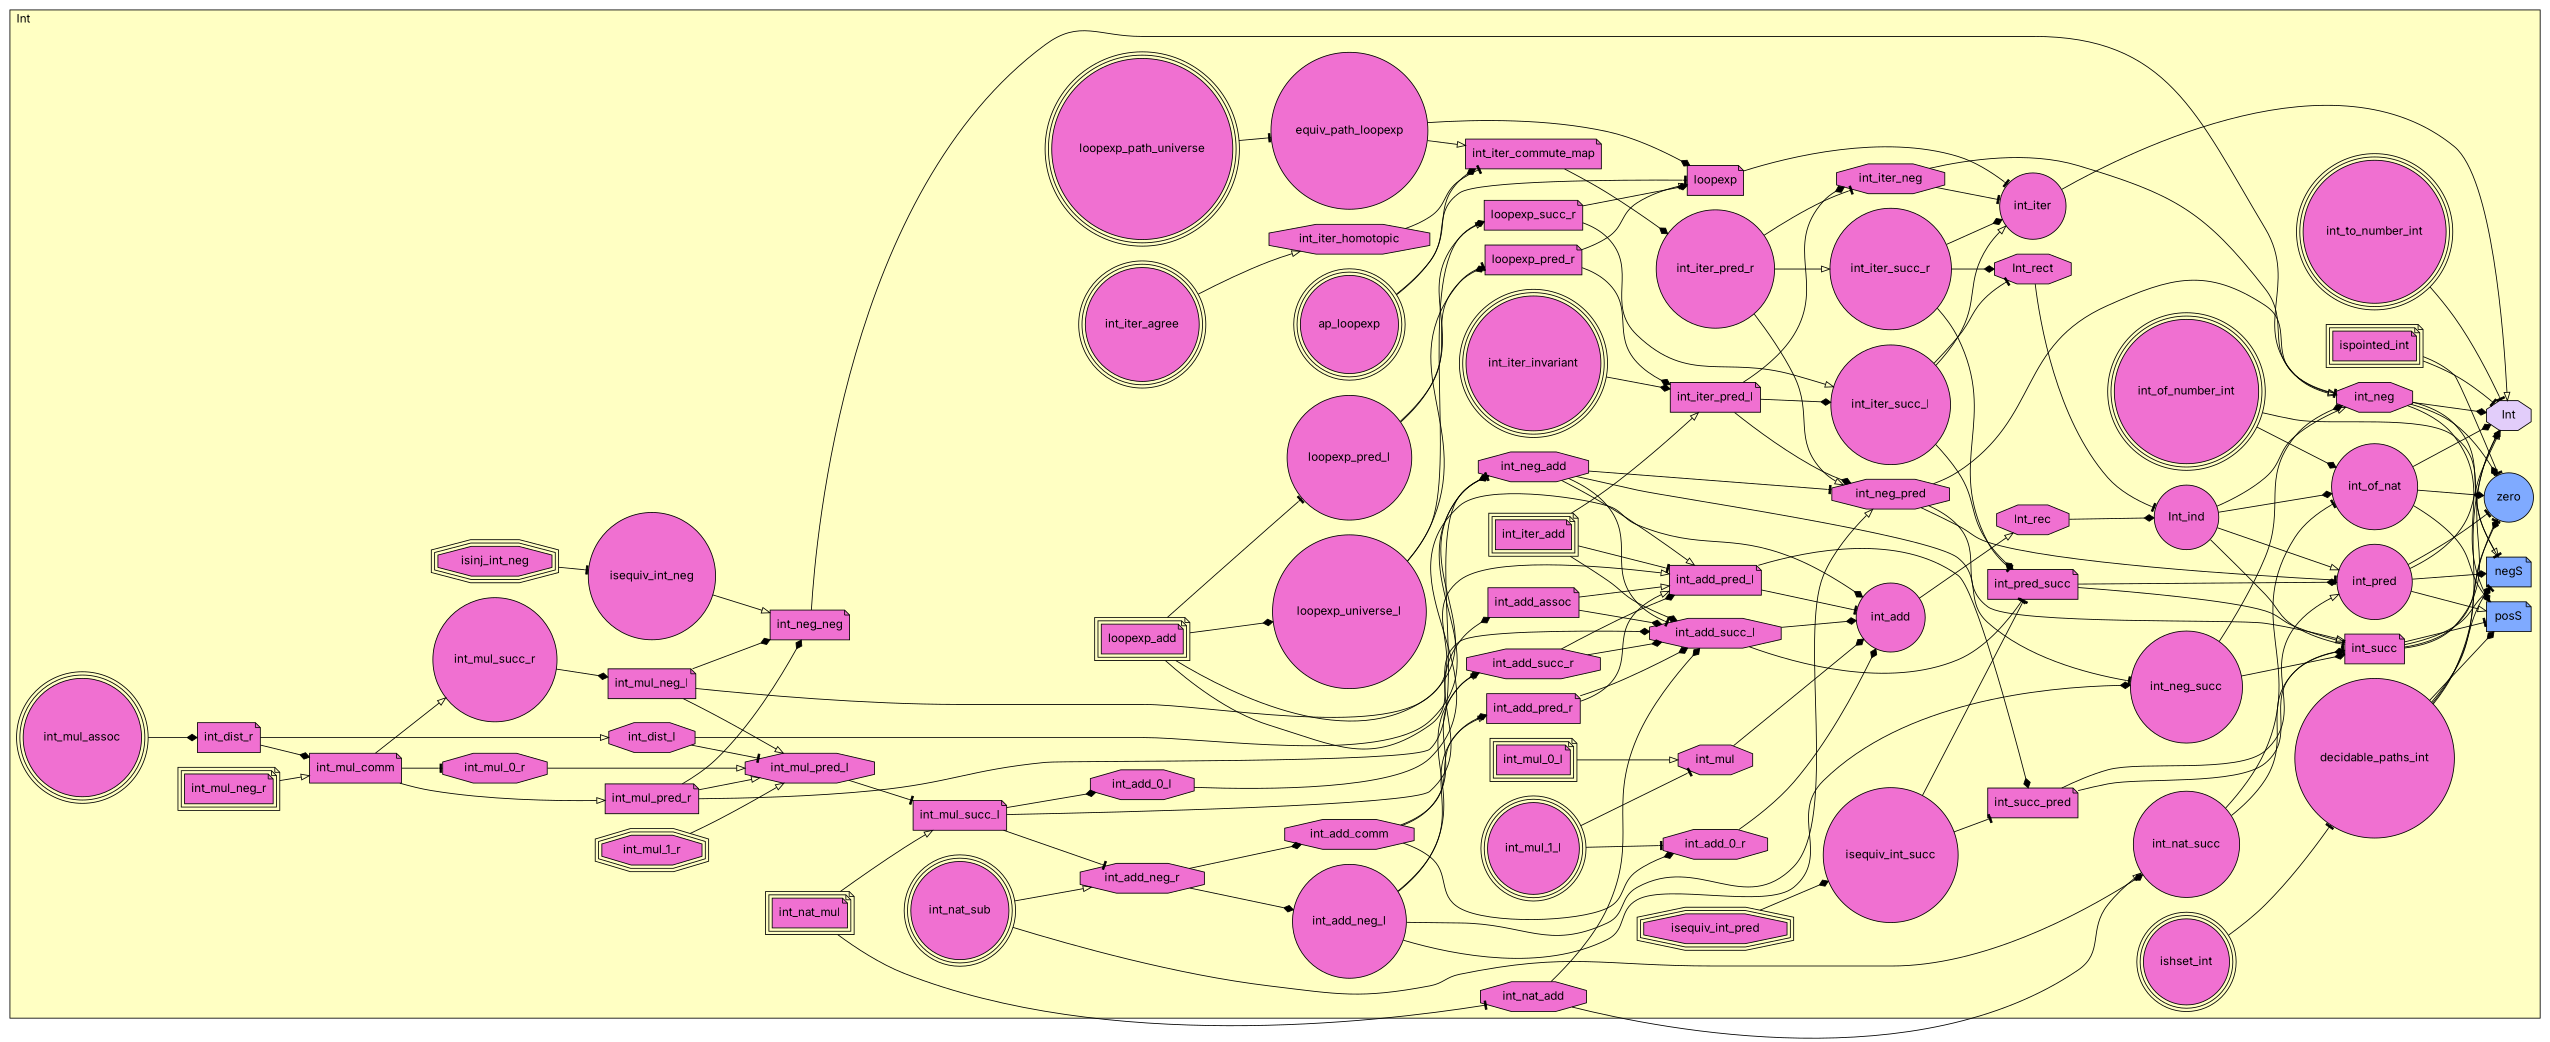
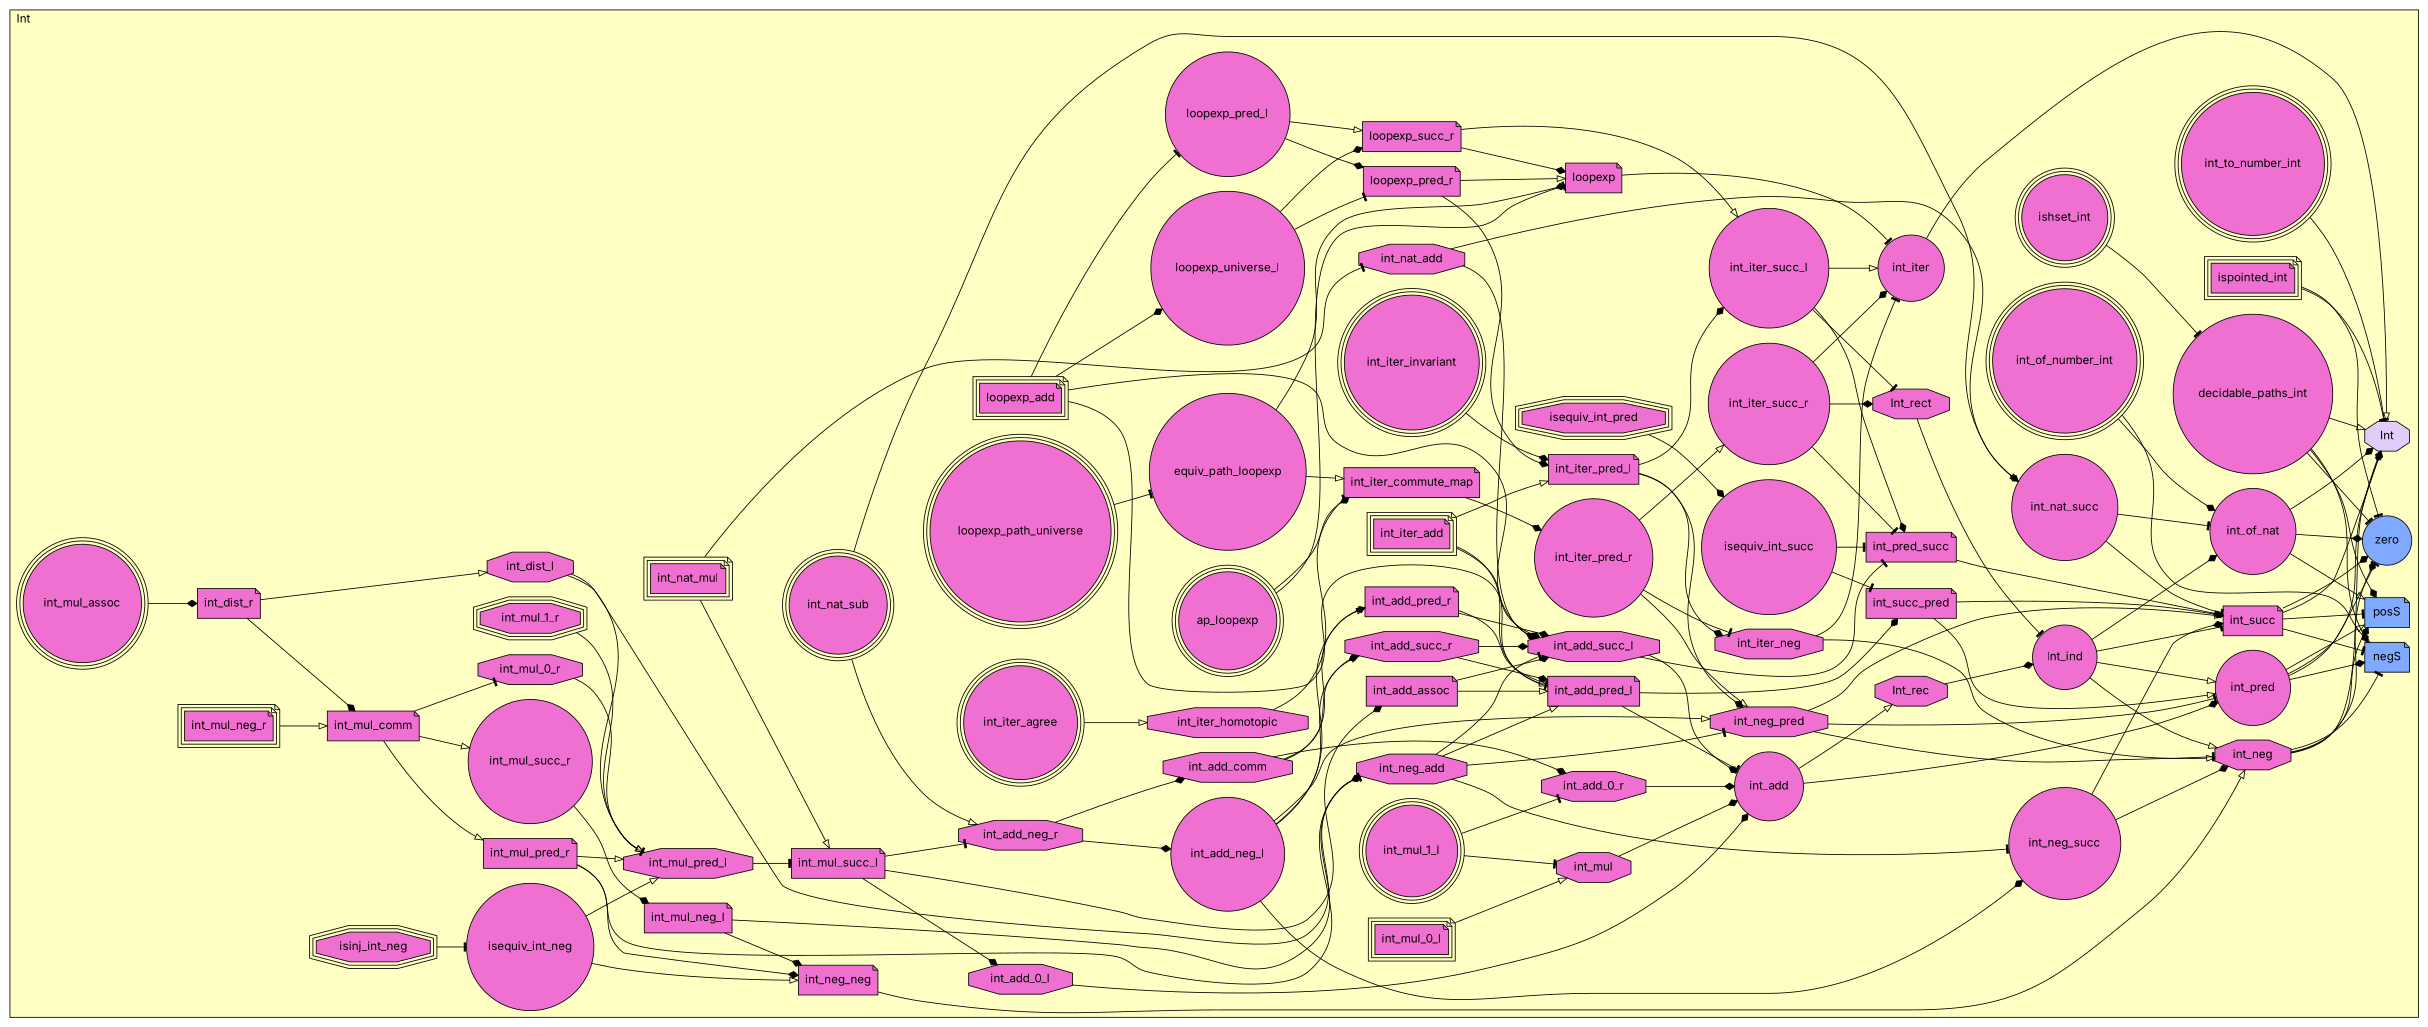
(2202, 583) -> (2019, 754)
(730, 723) -> (618, 899)
